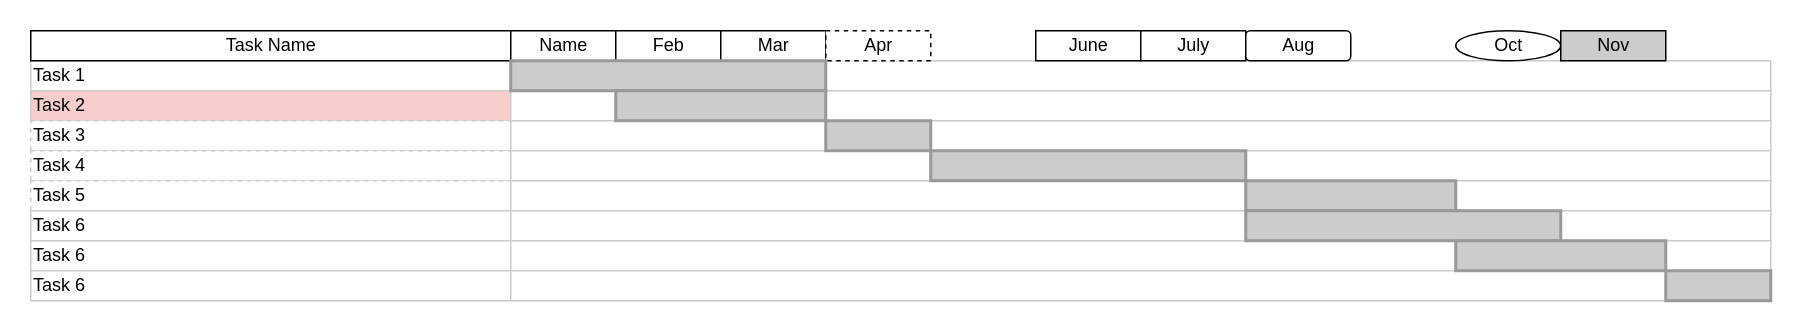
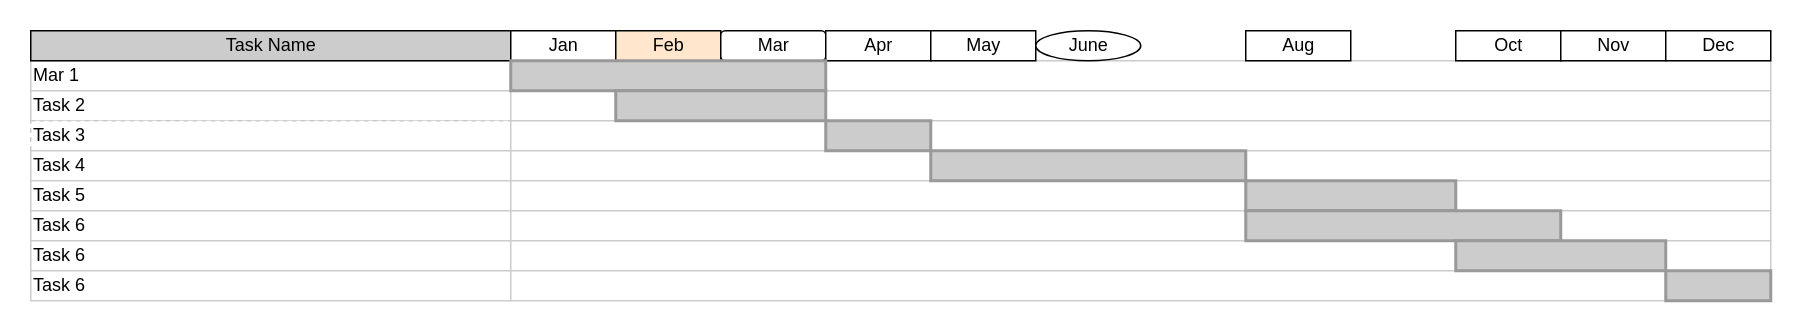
(271, 46) -> (271, 46)
(564, 46) -> (564, 46)
(668, 46) -> (668, 46)
(773, 46) -> (773, 46)
(878, 46) -> (878, 46)
none -> (983, 46)
(1088, 46) -> (1088, 46)
(1193, 46) -> none
(1298, 46) -> (1298, 46)
(1508, 46) -> (1508, 46)
(1613, 46) -> (1613, 46)
none -> (1718, 46)
(62, 76) -> (57, 76)
(271, 106) -> (271, 106)
(271, 166) -> (271, 166)
(271, 196) -> (271, 196)
